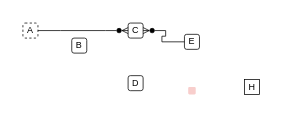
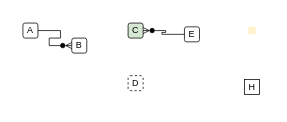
(30, 30) -> (30, 30)
(86, 30) -> (51, 38)
(135, 30) -> (135, 30)
(252, 30) -> (252, 30)
(192, 42) -> (192, 34)
(135, 83) -> (135, 83)
(192, 90) -> (192, 90)
